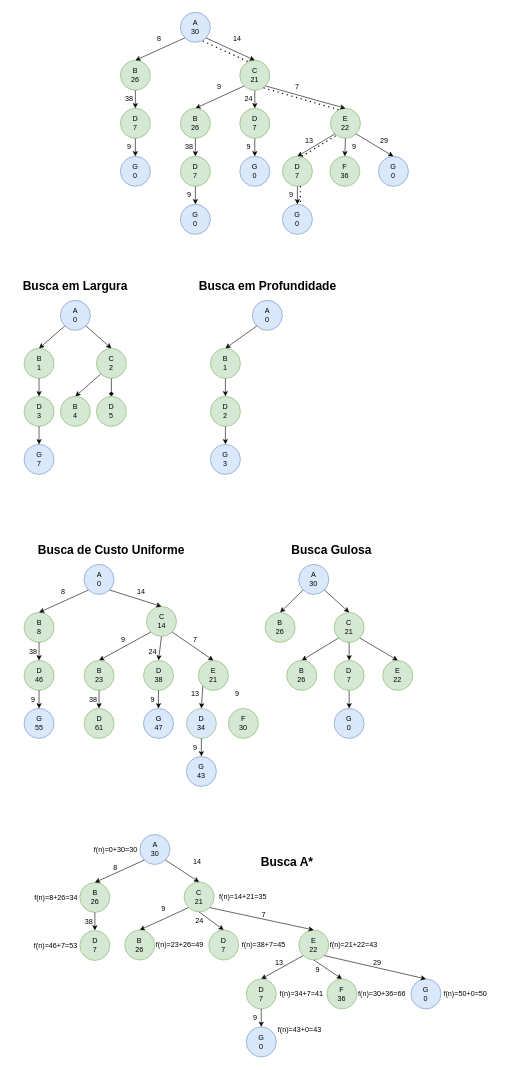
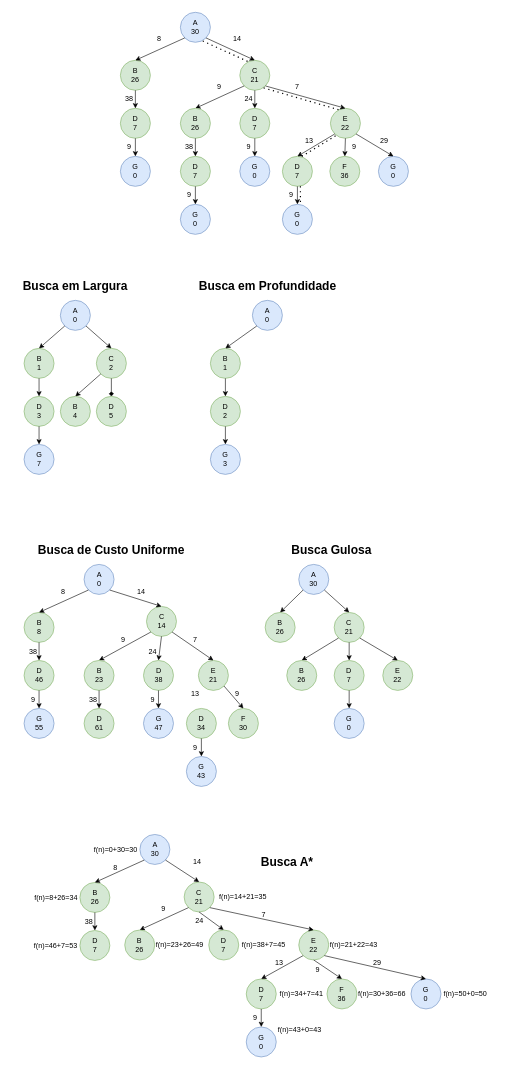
(202, 690) -> none
none -> (232, 695)
(201, 723) -> (201, 723)
